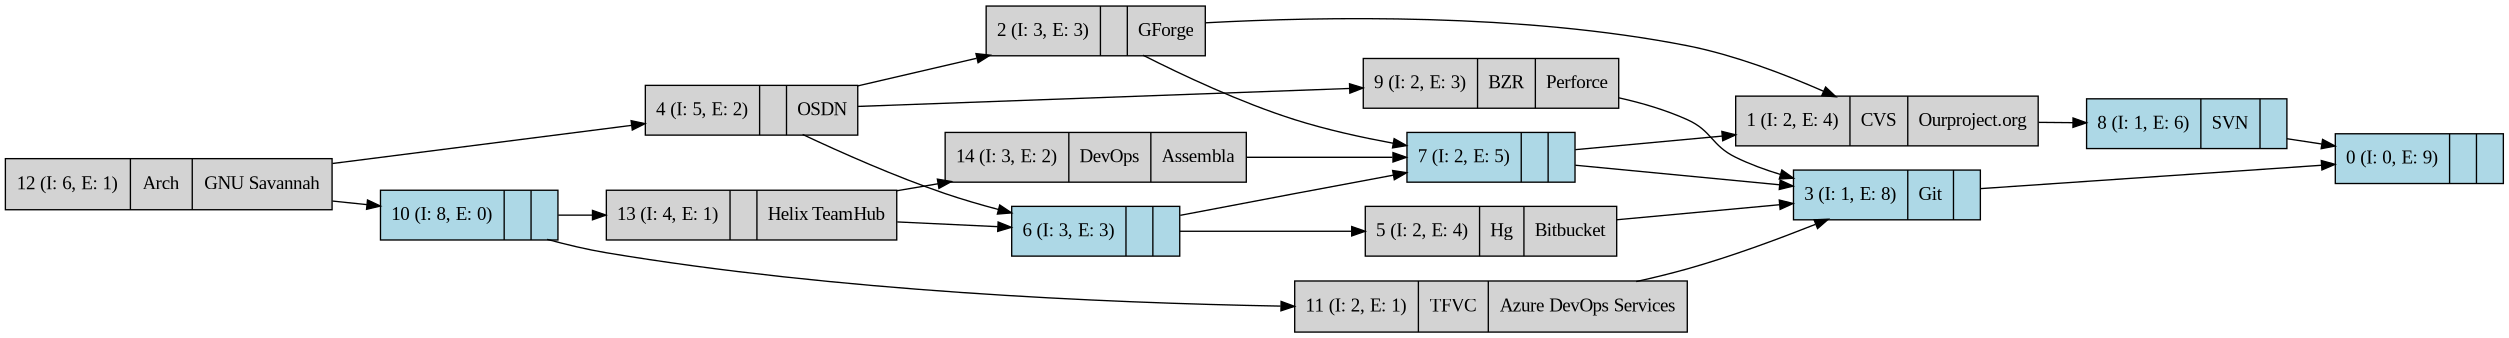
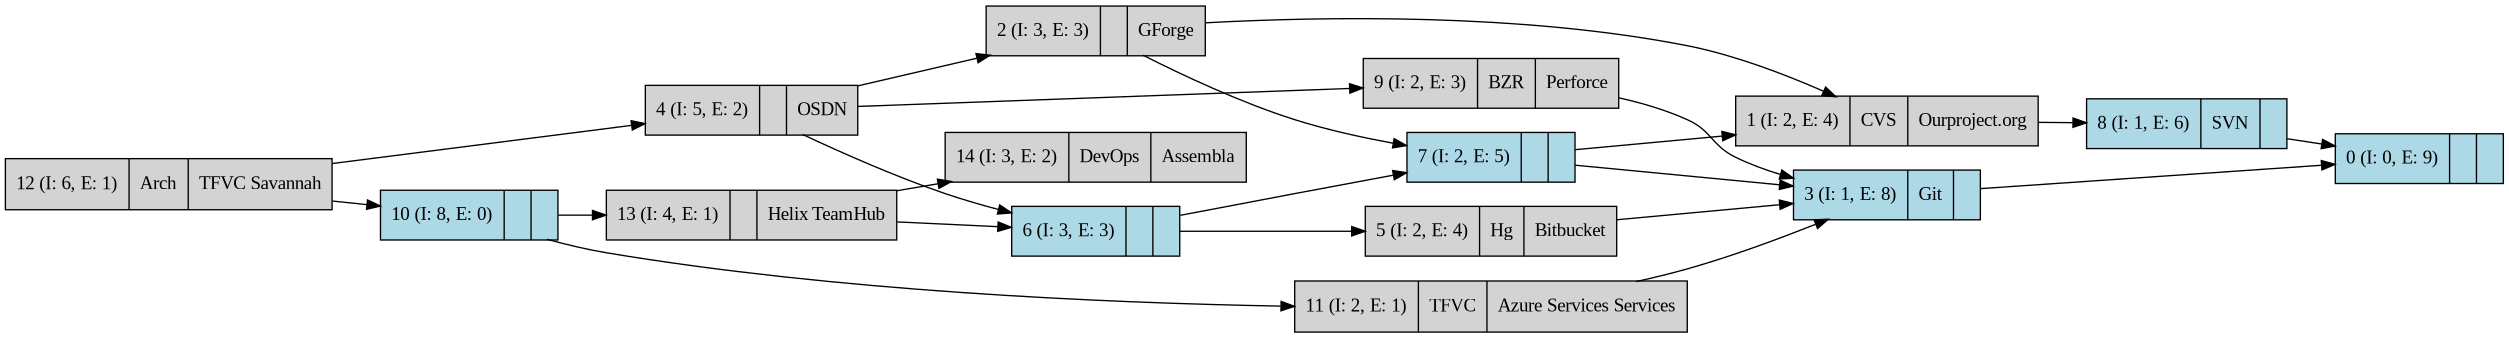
(1320, 157) -> none
(262, 184) -> (260, 184)
(1588, 306) -> (1587, 306)
